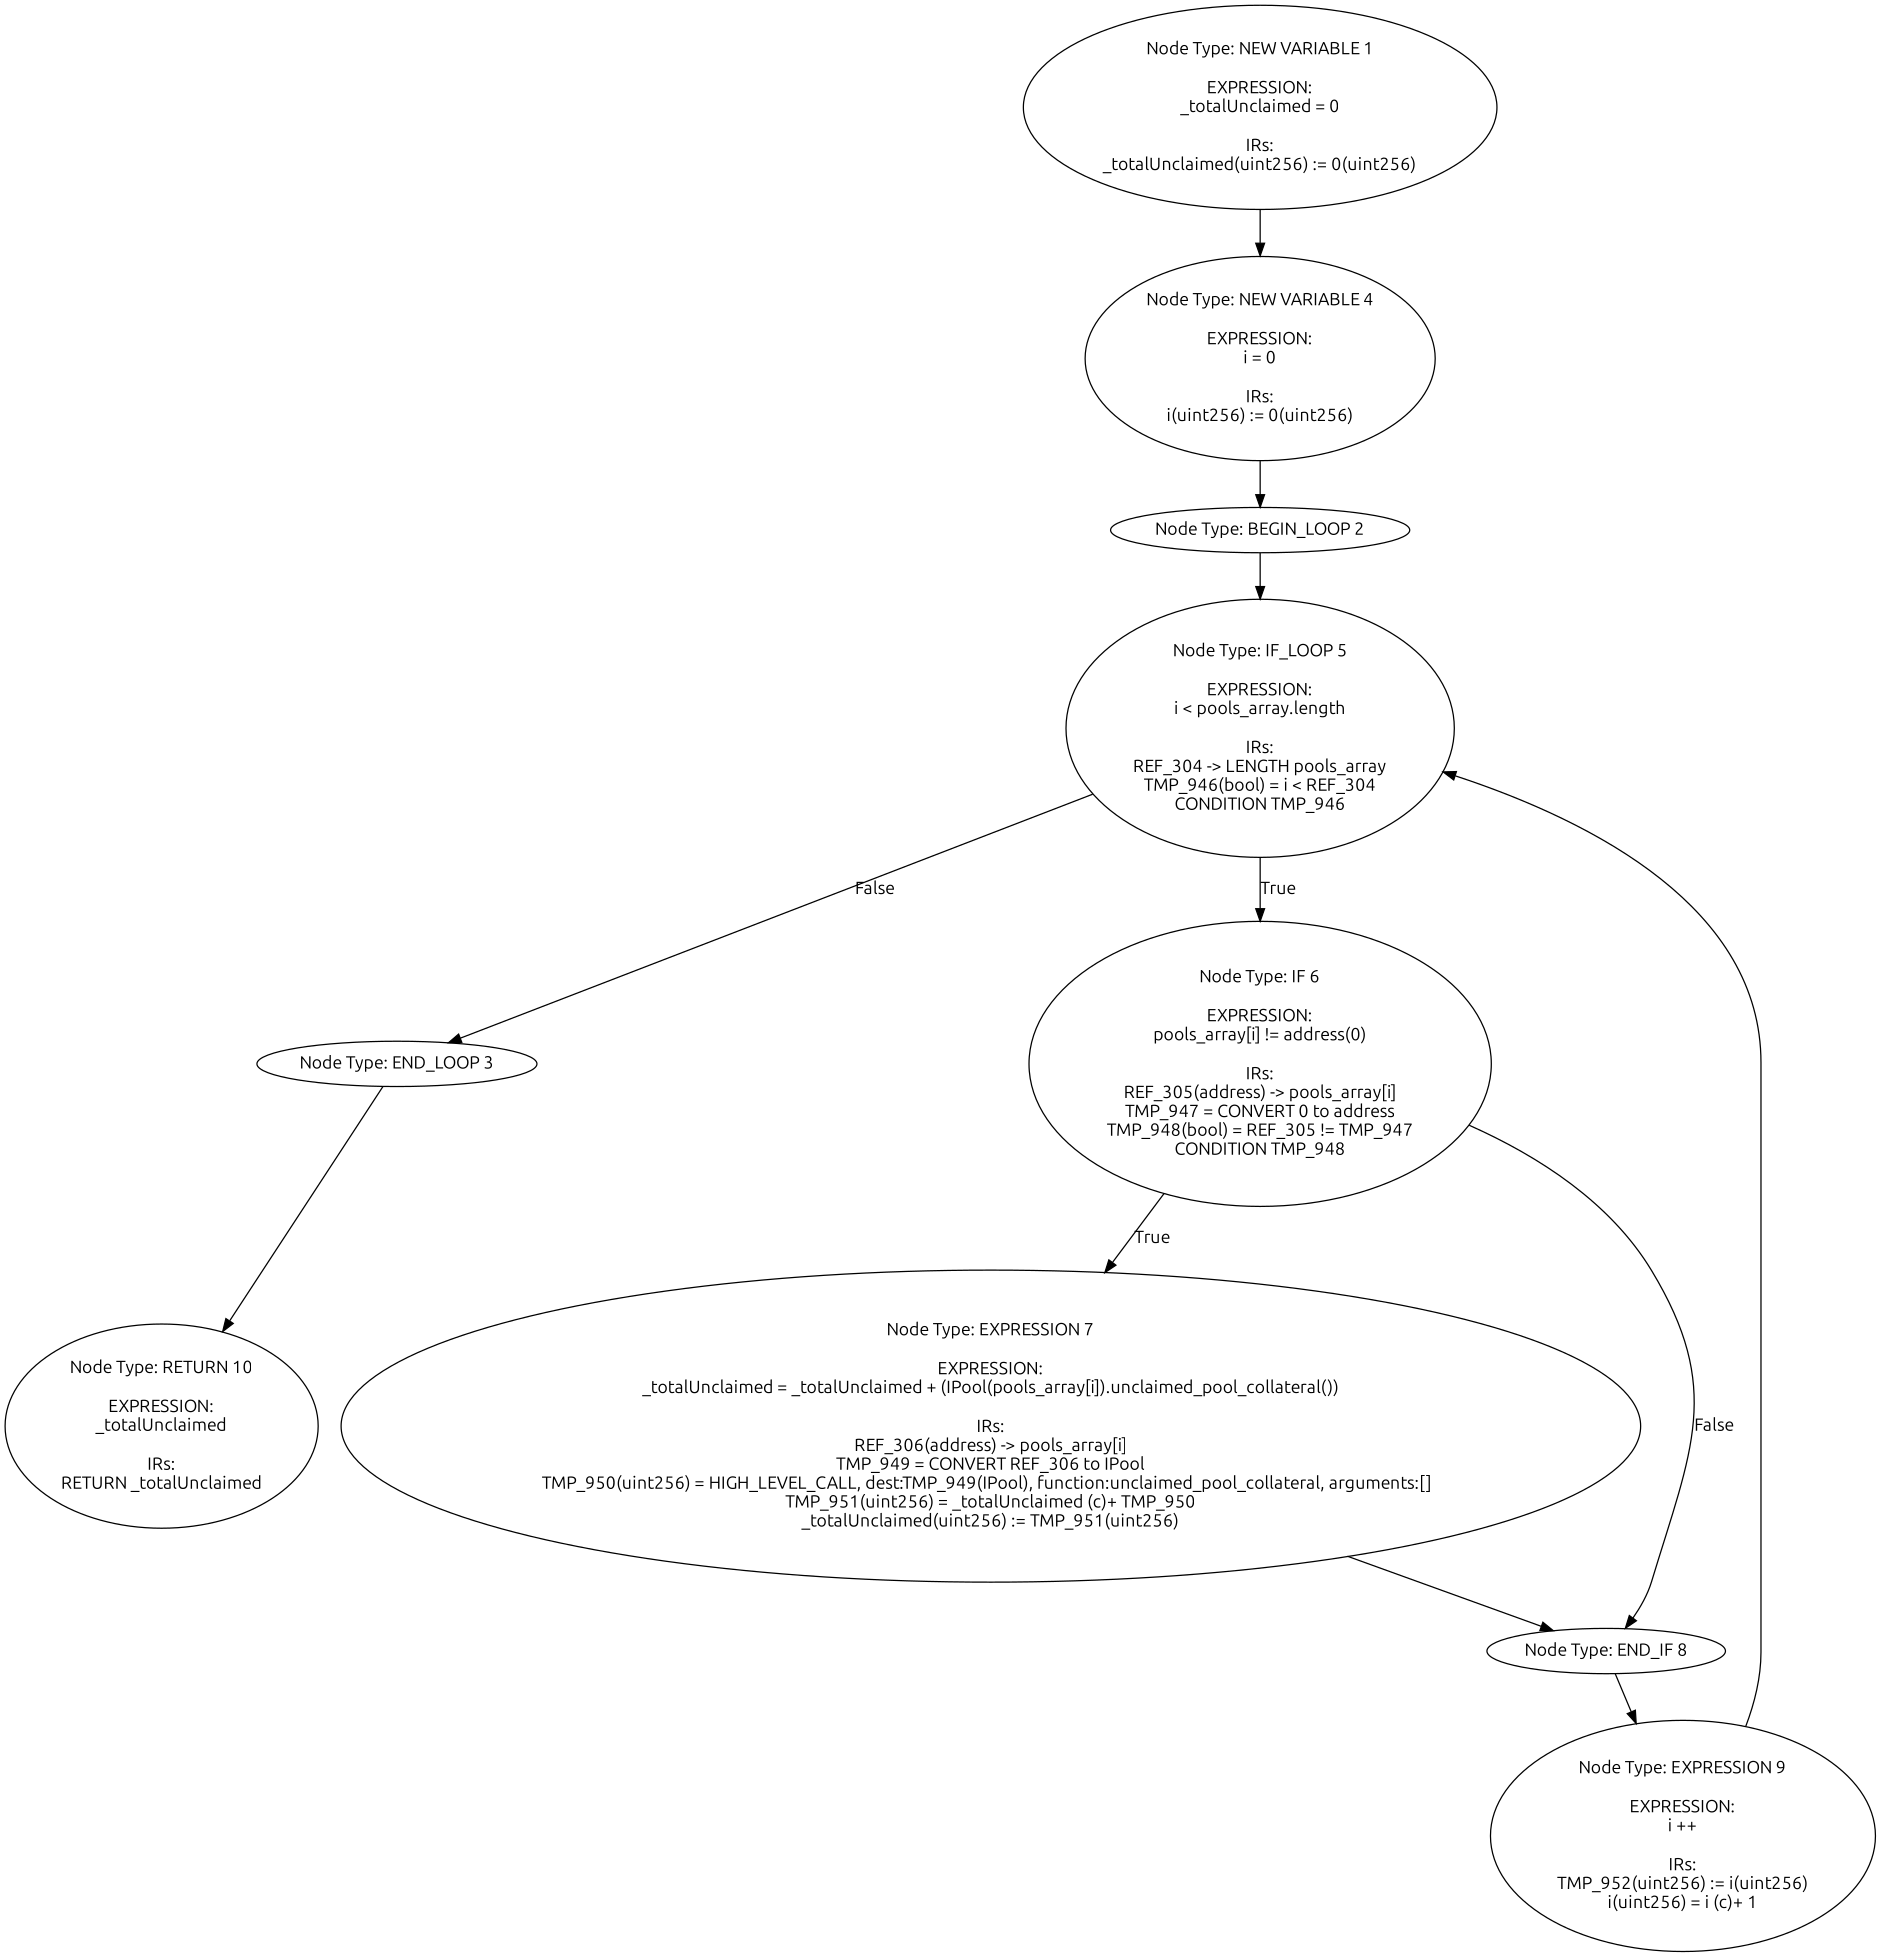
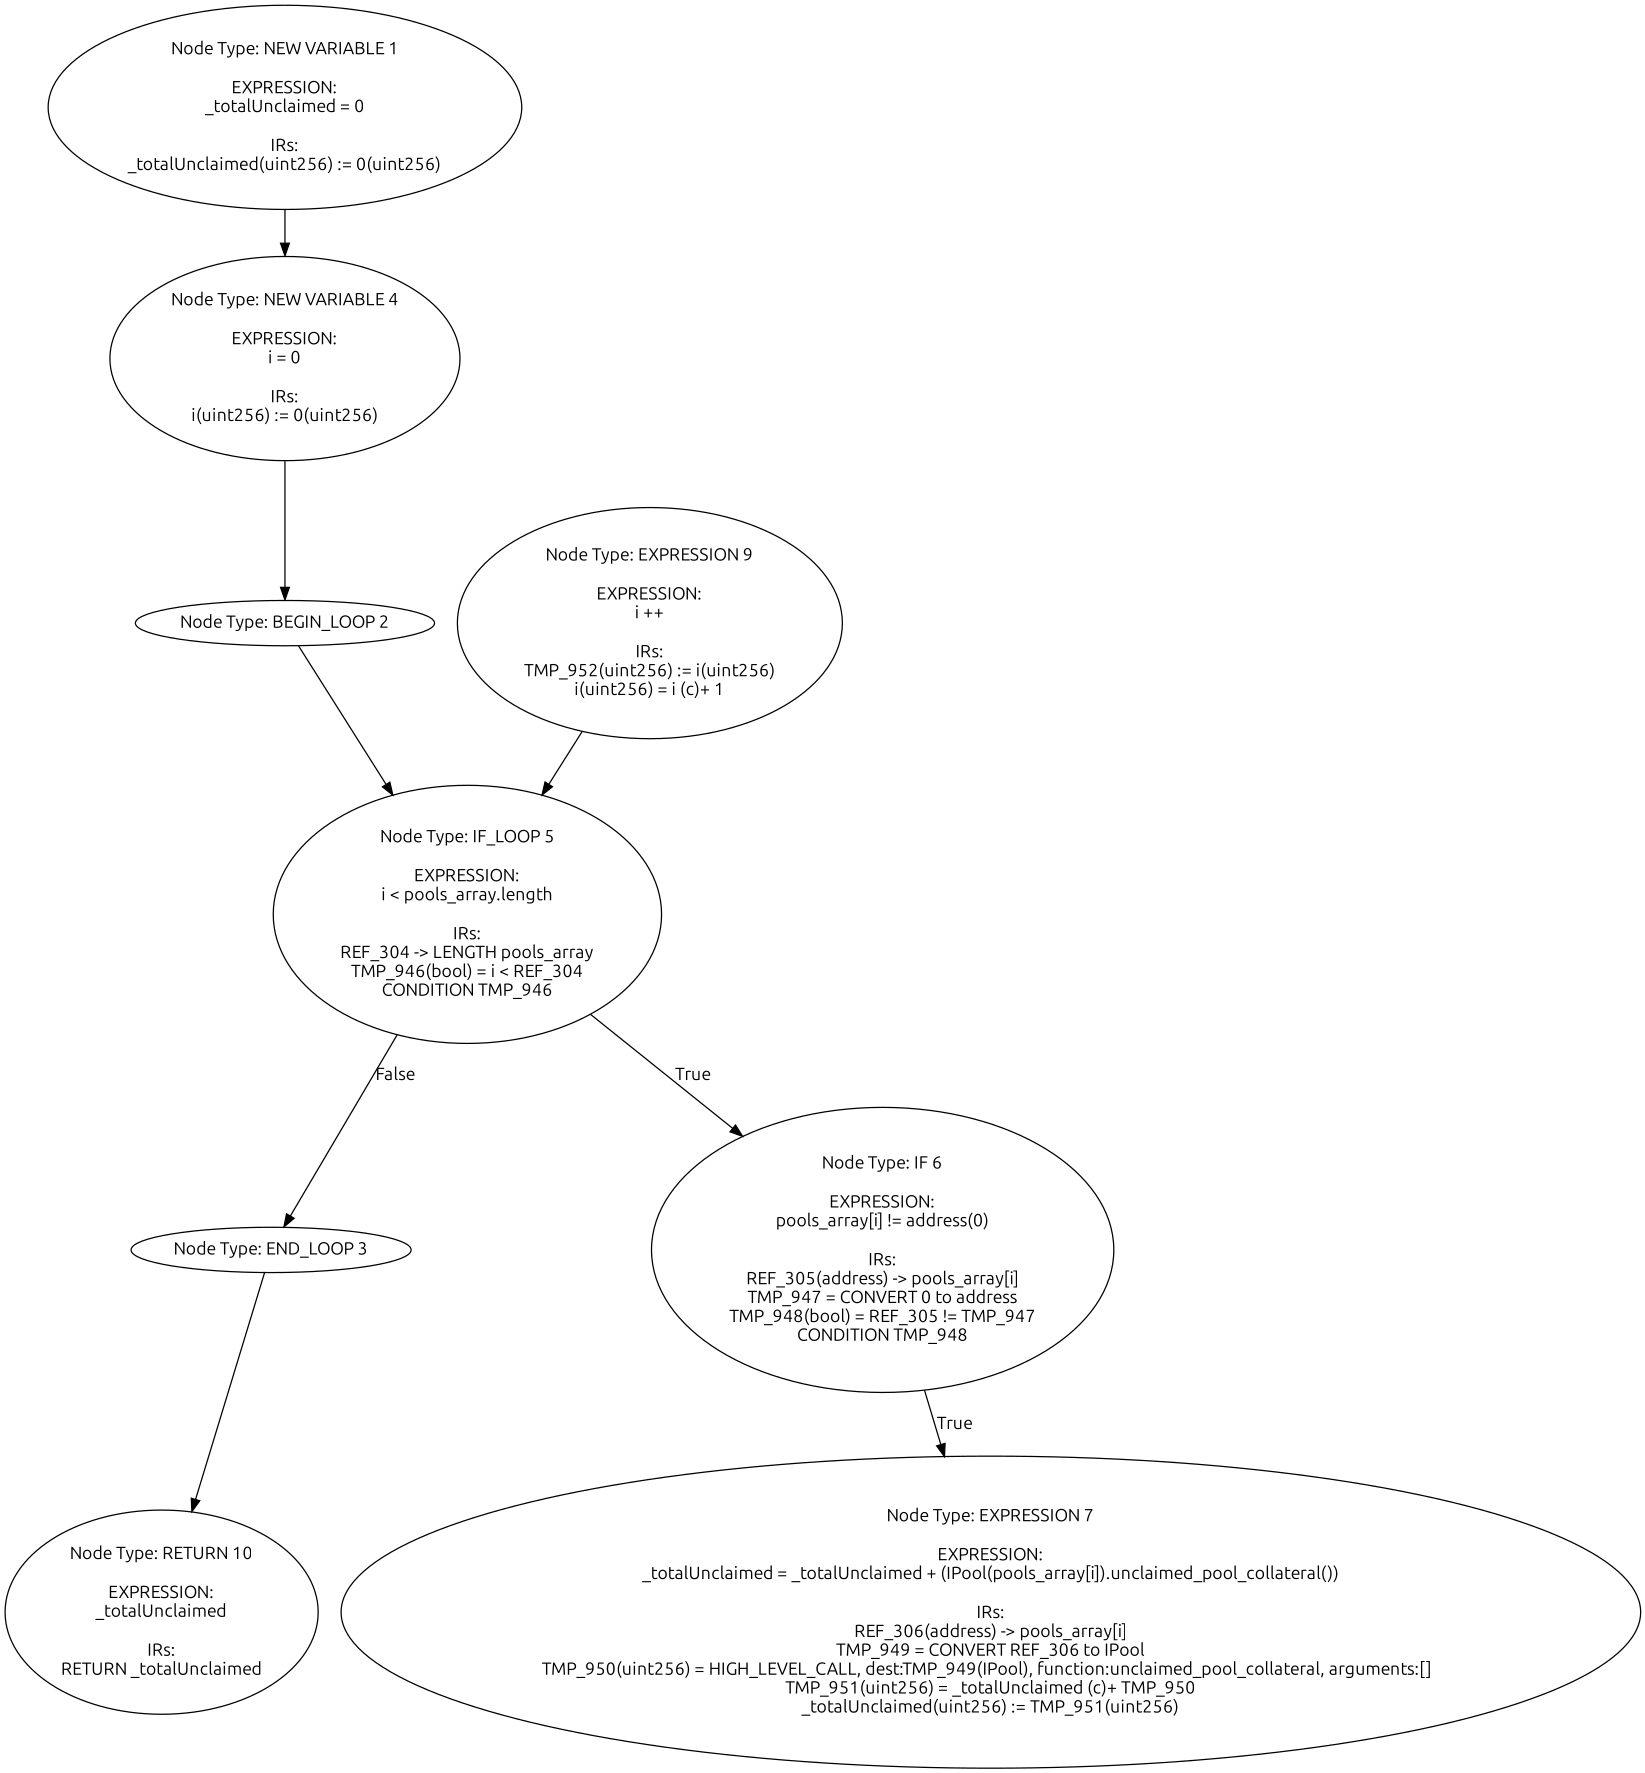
(1606, 1651) -> none
